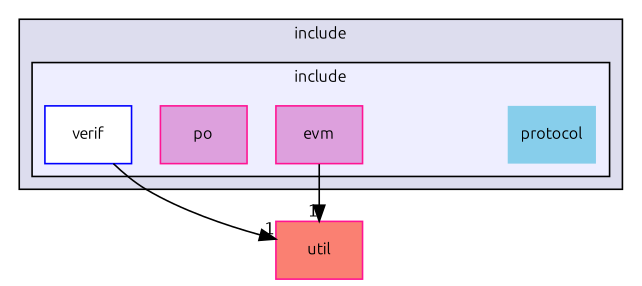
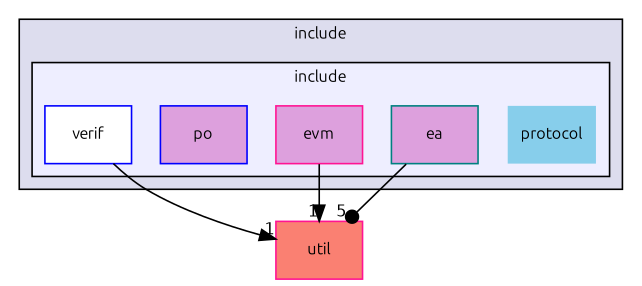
(204, 135) -> (204, 135)
none -> (435, 135)
